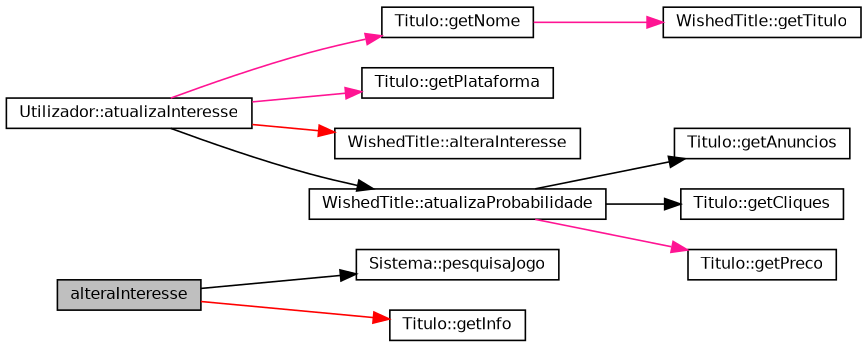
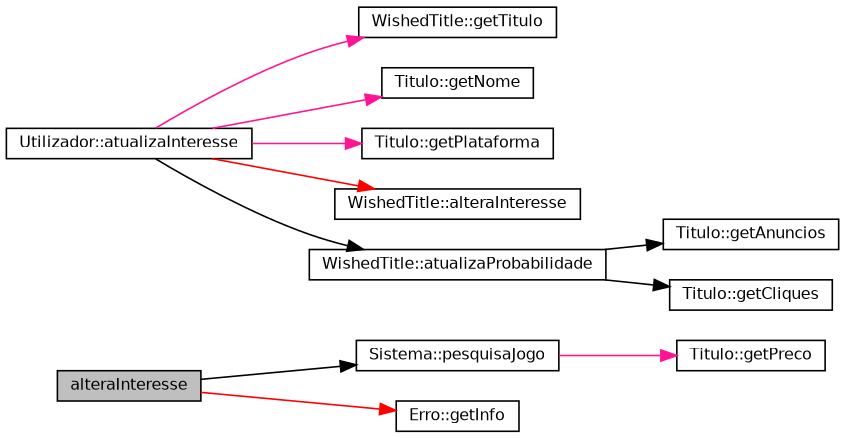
(590, 22) -> (249, 78)
(603, 233) -> (610, 356)
(458, 325) -> (458, 416)
